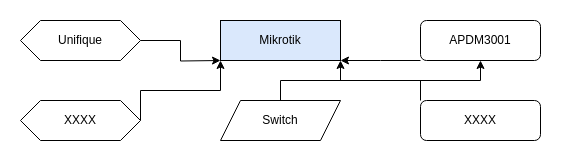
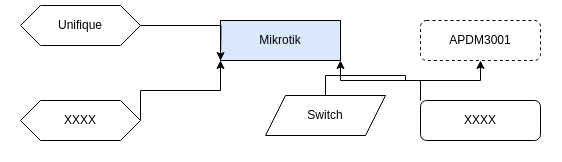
(81, 41) -> (81, 26)
(481, 41) -> (481, 41)
(385, 61) -> none
(281, 121) -> (326, 116)
